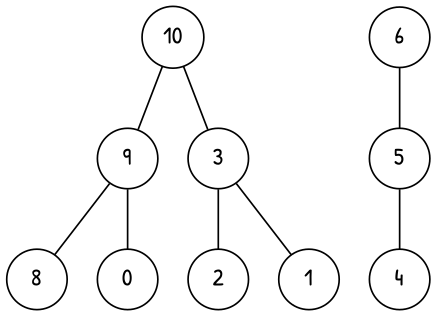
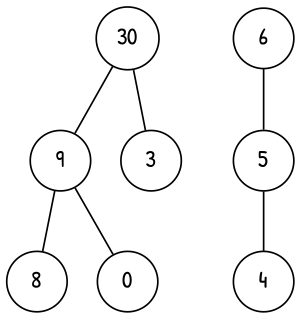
(173, 37) -> (128, 38)
(218, 279) -> none
(309, 279) -> none
